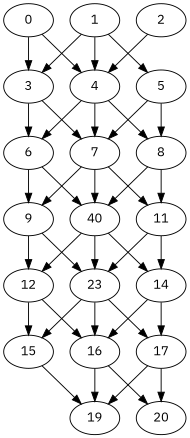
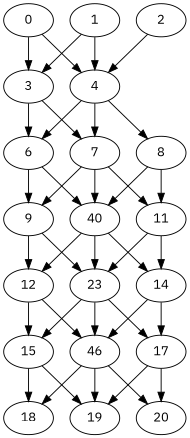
(161, 87) -> none
(95, 352) -> (95, 352)
none -> (29, 418)
